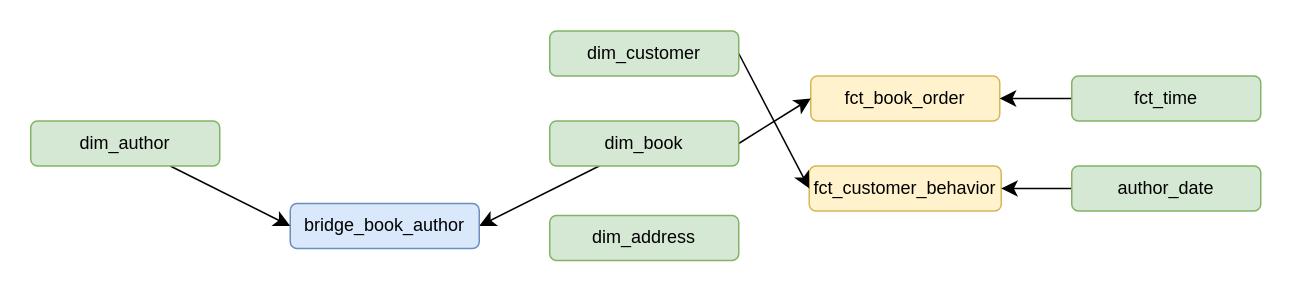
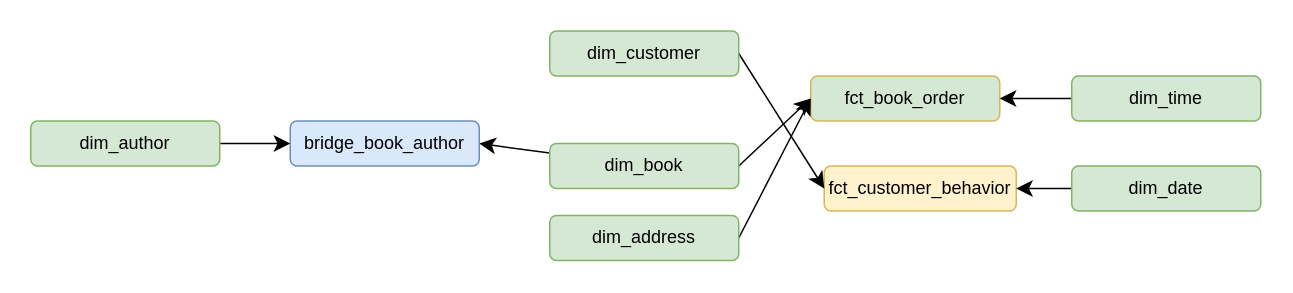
(905, 98) -> (905, 98)
(1166, 98) -> (1166, 98)
(644, 143) -> (644, 166)
none -> (772, 173)
(905, 188) -> (920, 188)
(1166, 188) -> (1166, 188)
(385, 226) -> (385, 143)
